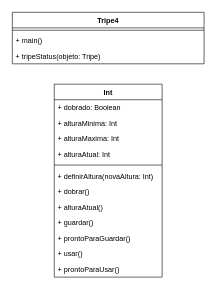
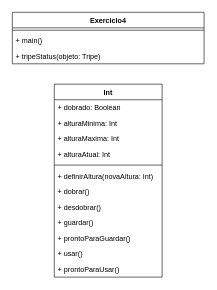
(108, 20) -> (108, 20)
(85, 208) -> (83, 208)
